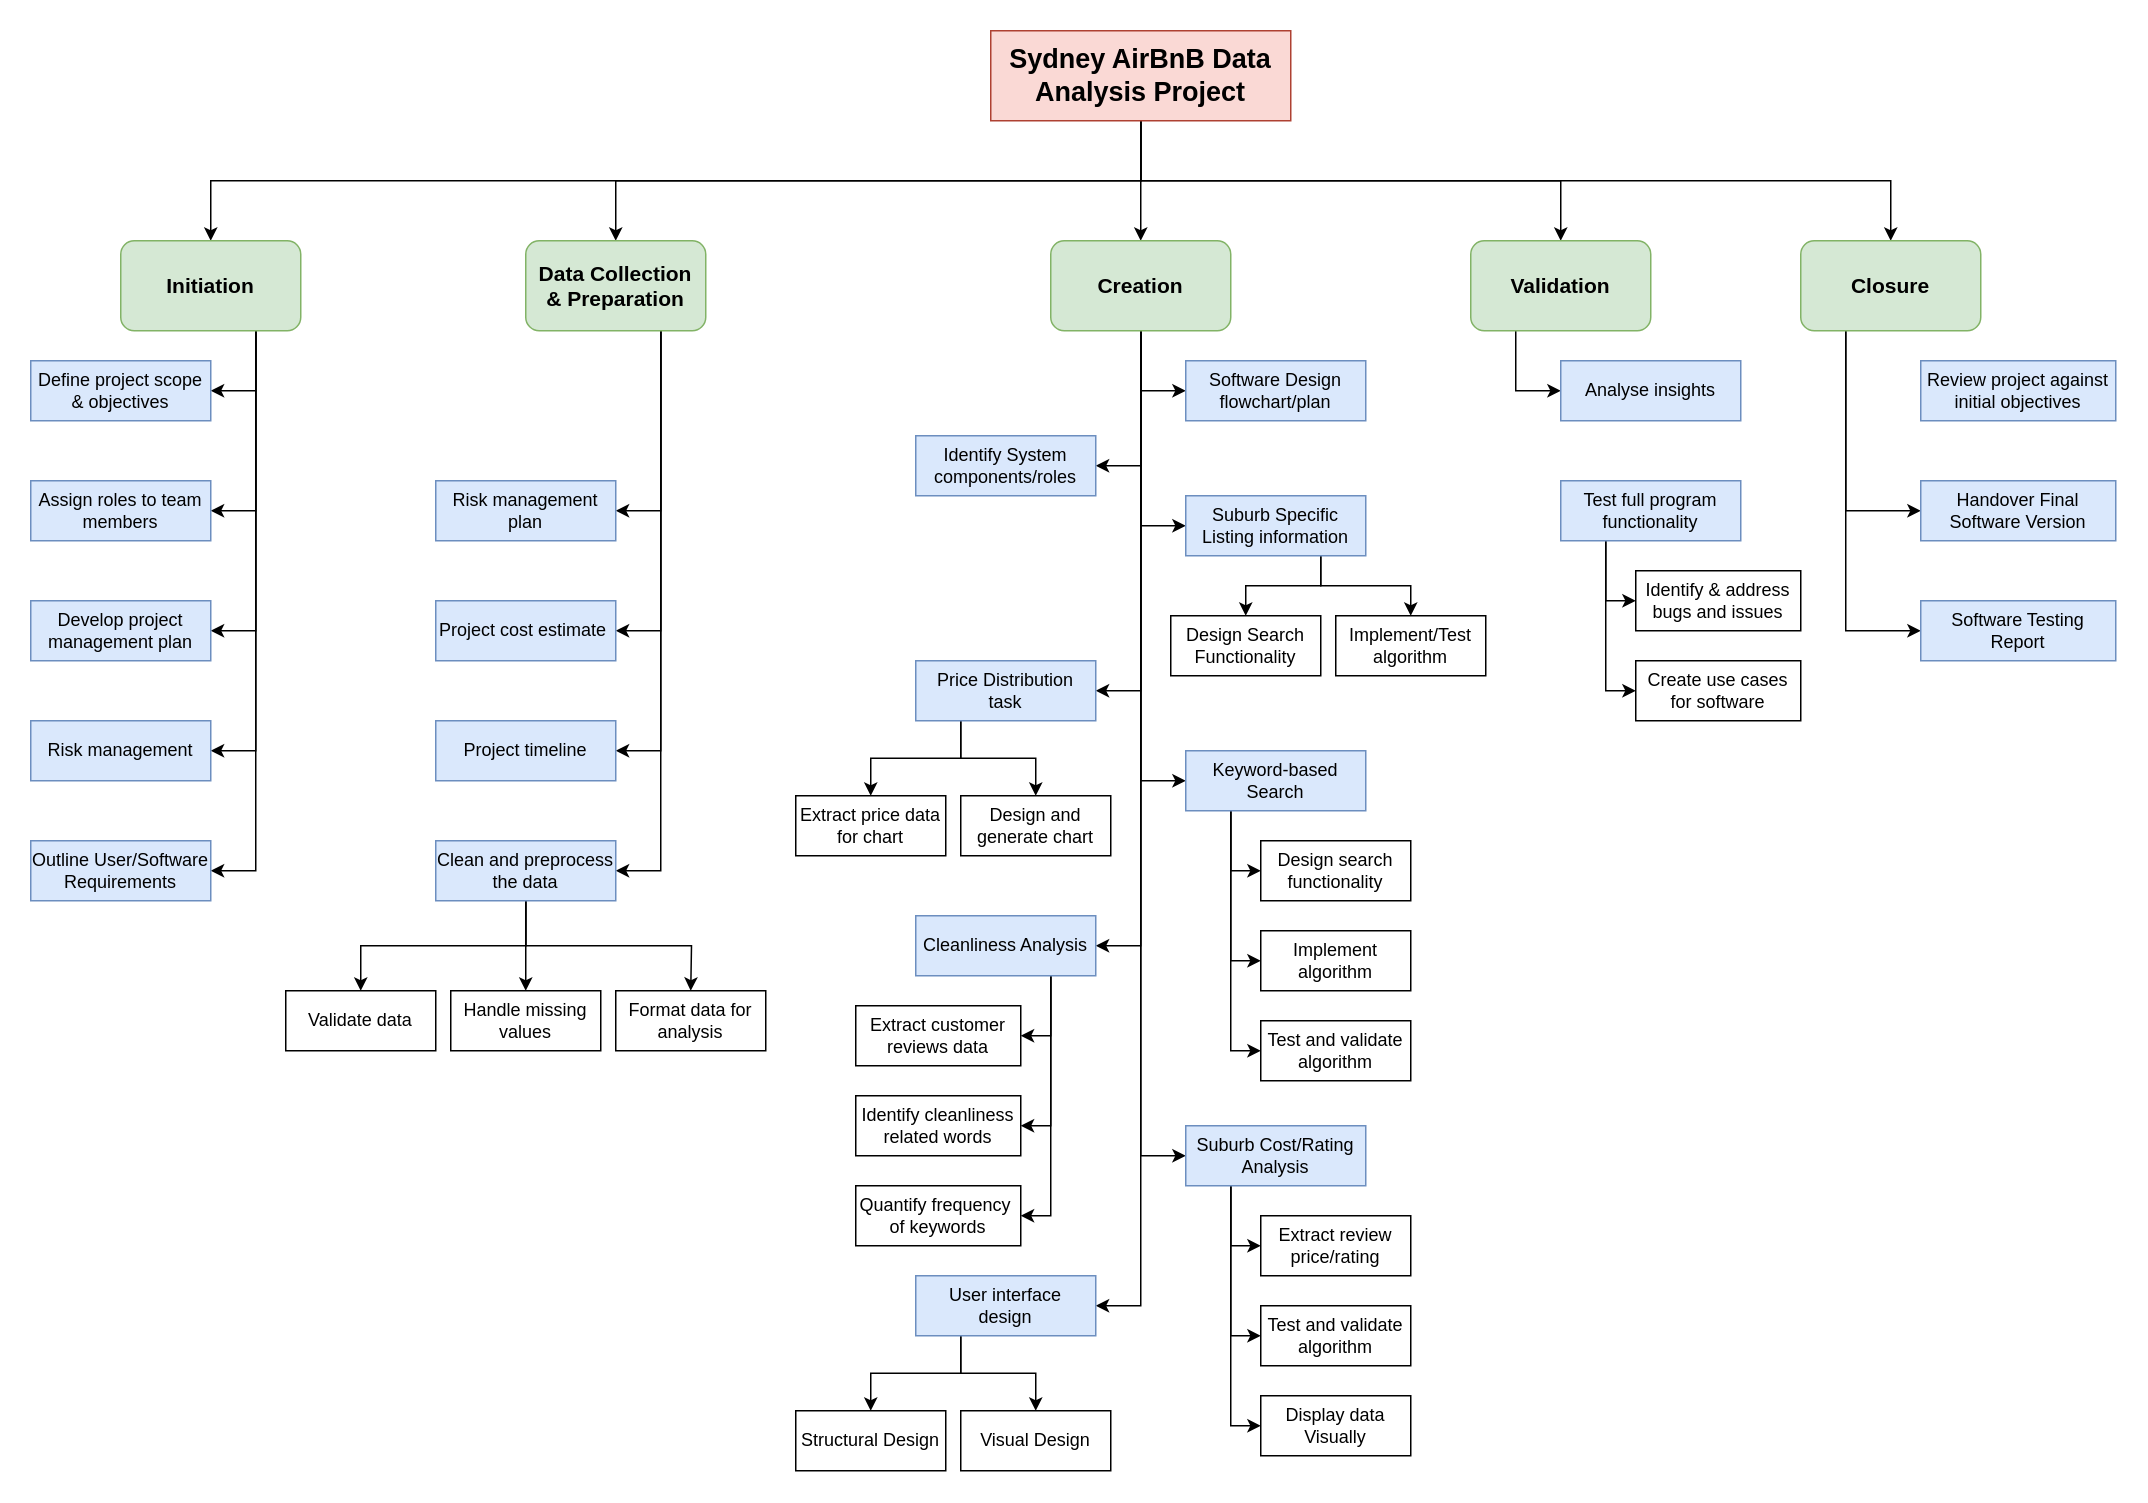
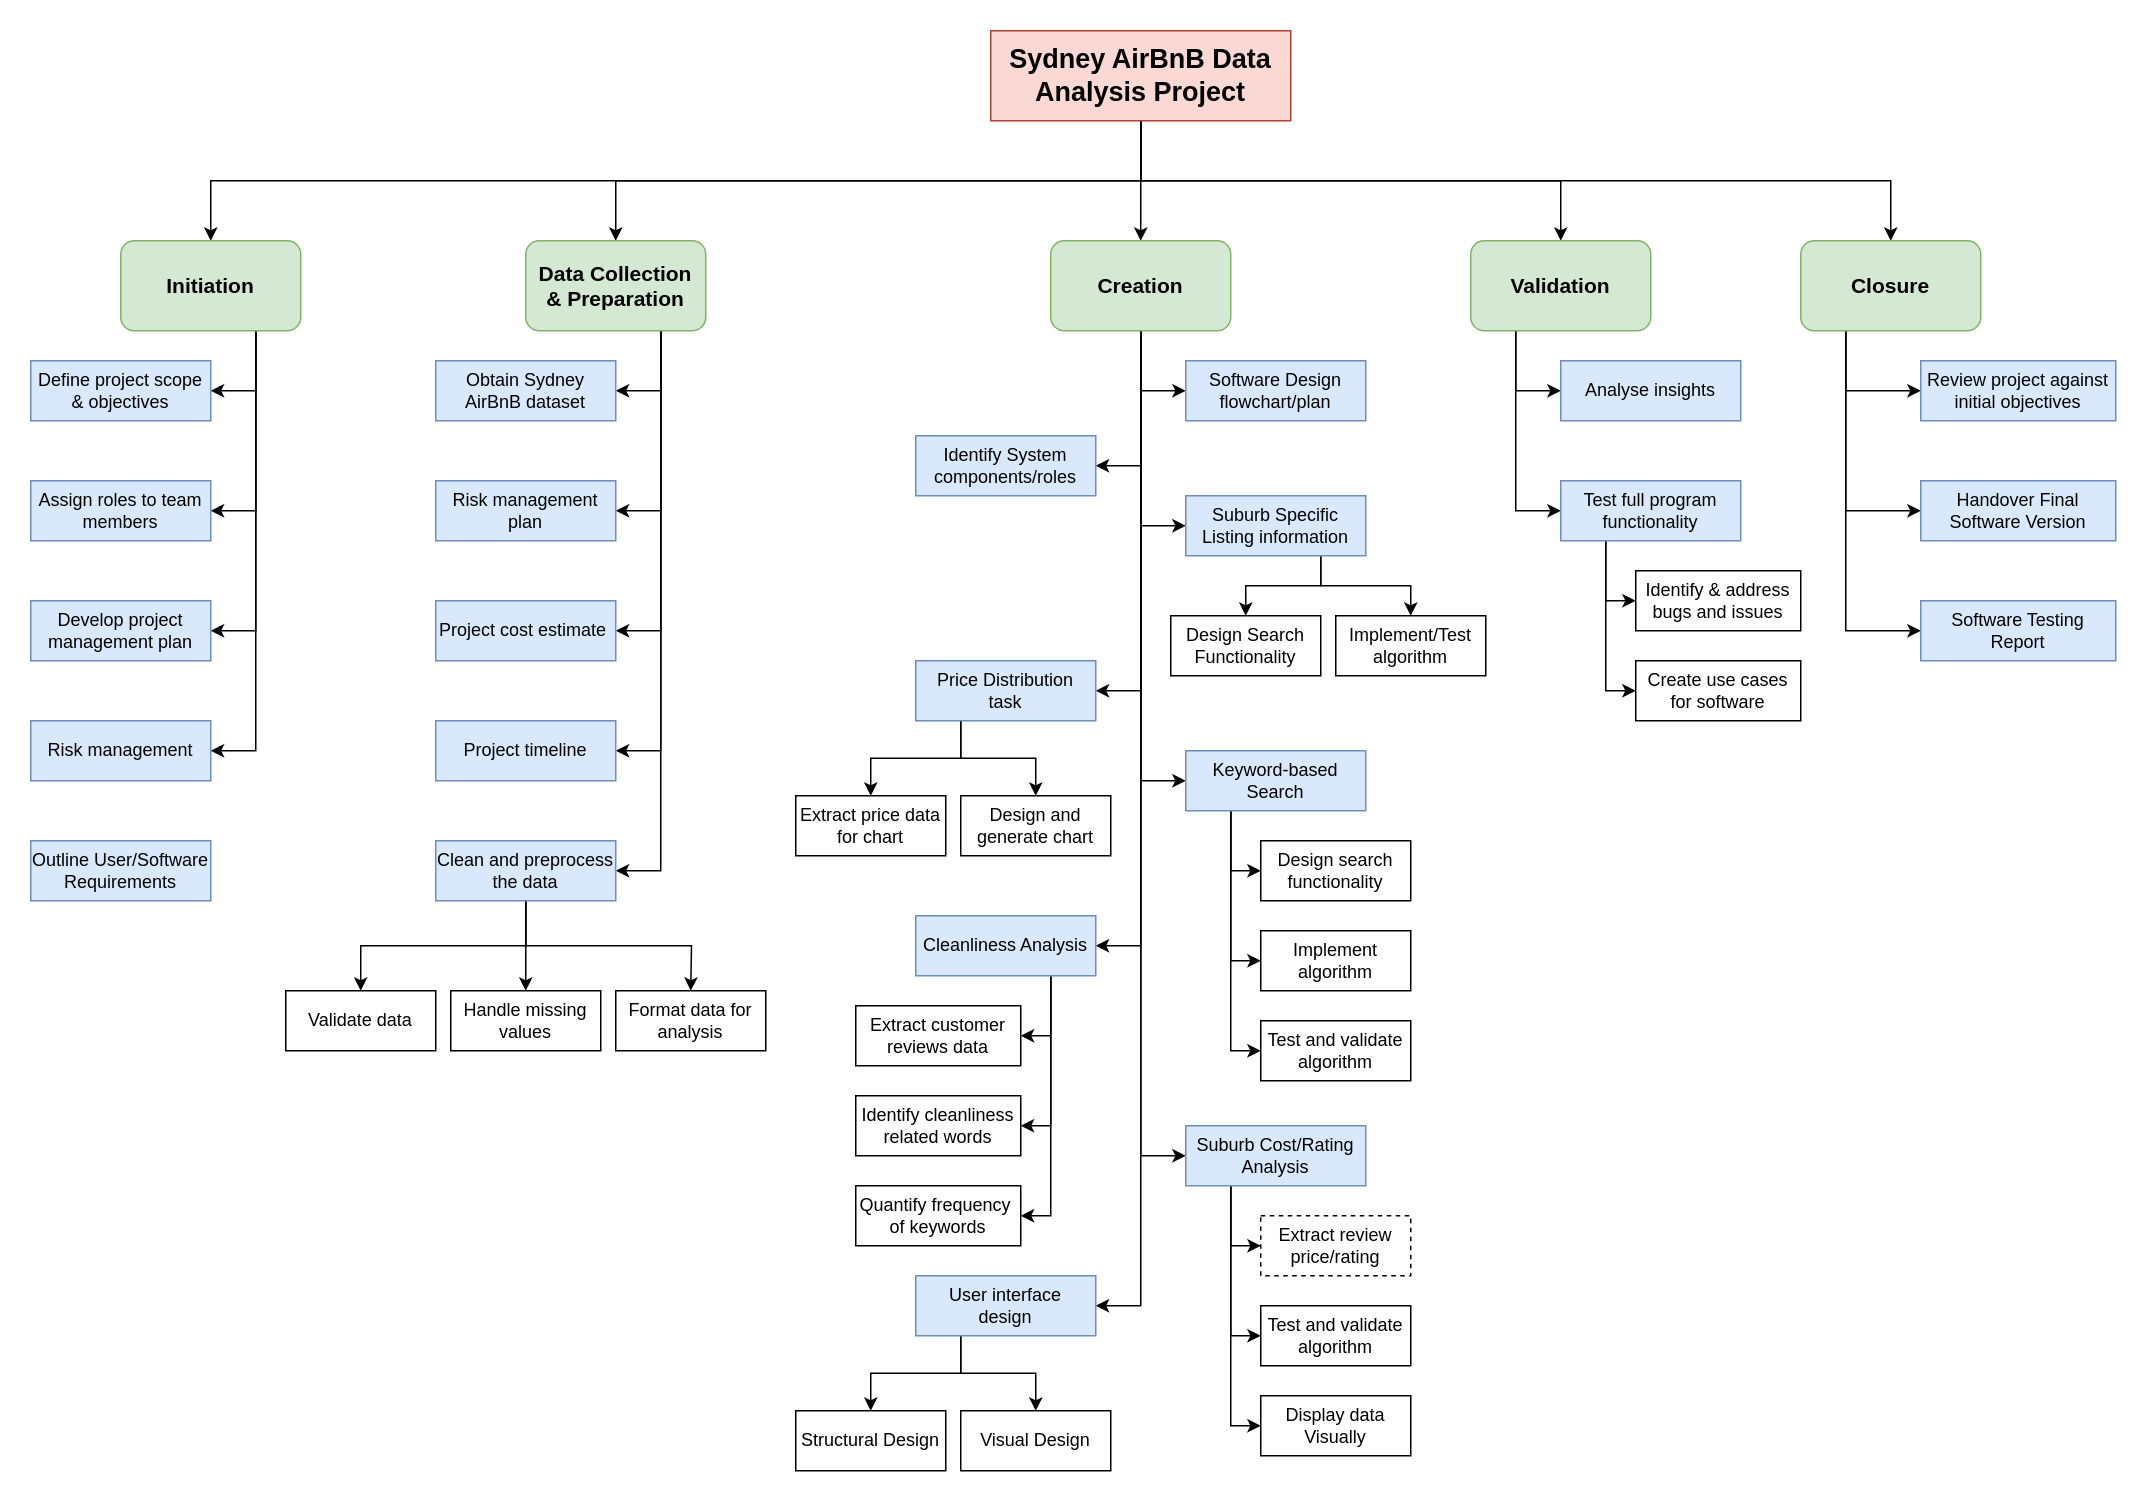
none -> (526, 391)
none -> (642, 391)
none -> (1879, 391)
none -> (1516, 469)
(256, 828) -> none
(1336, 1246) -> (1336, 1246)
